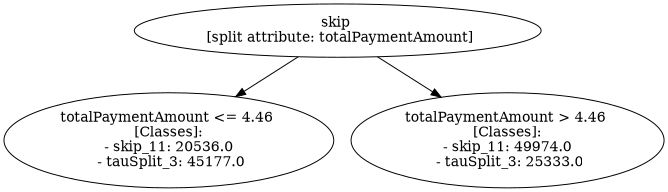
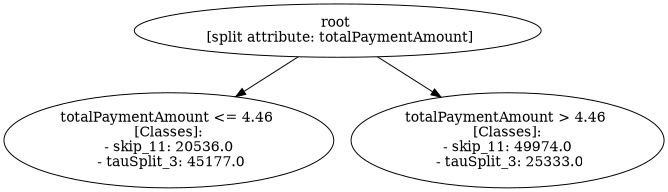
(338, 31) -> (338, 31)
